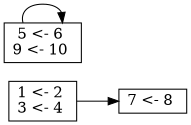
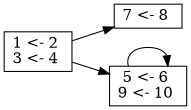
none -> (86, 66)
